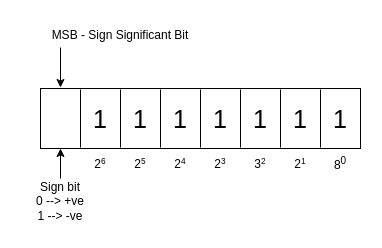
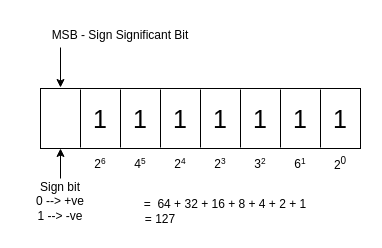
(141, 164) -> (141, 164)
(301, 164) -> (301, 164)
(341, 164) -> (341, 164)
none -> (226, 212)
